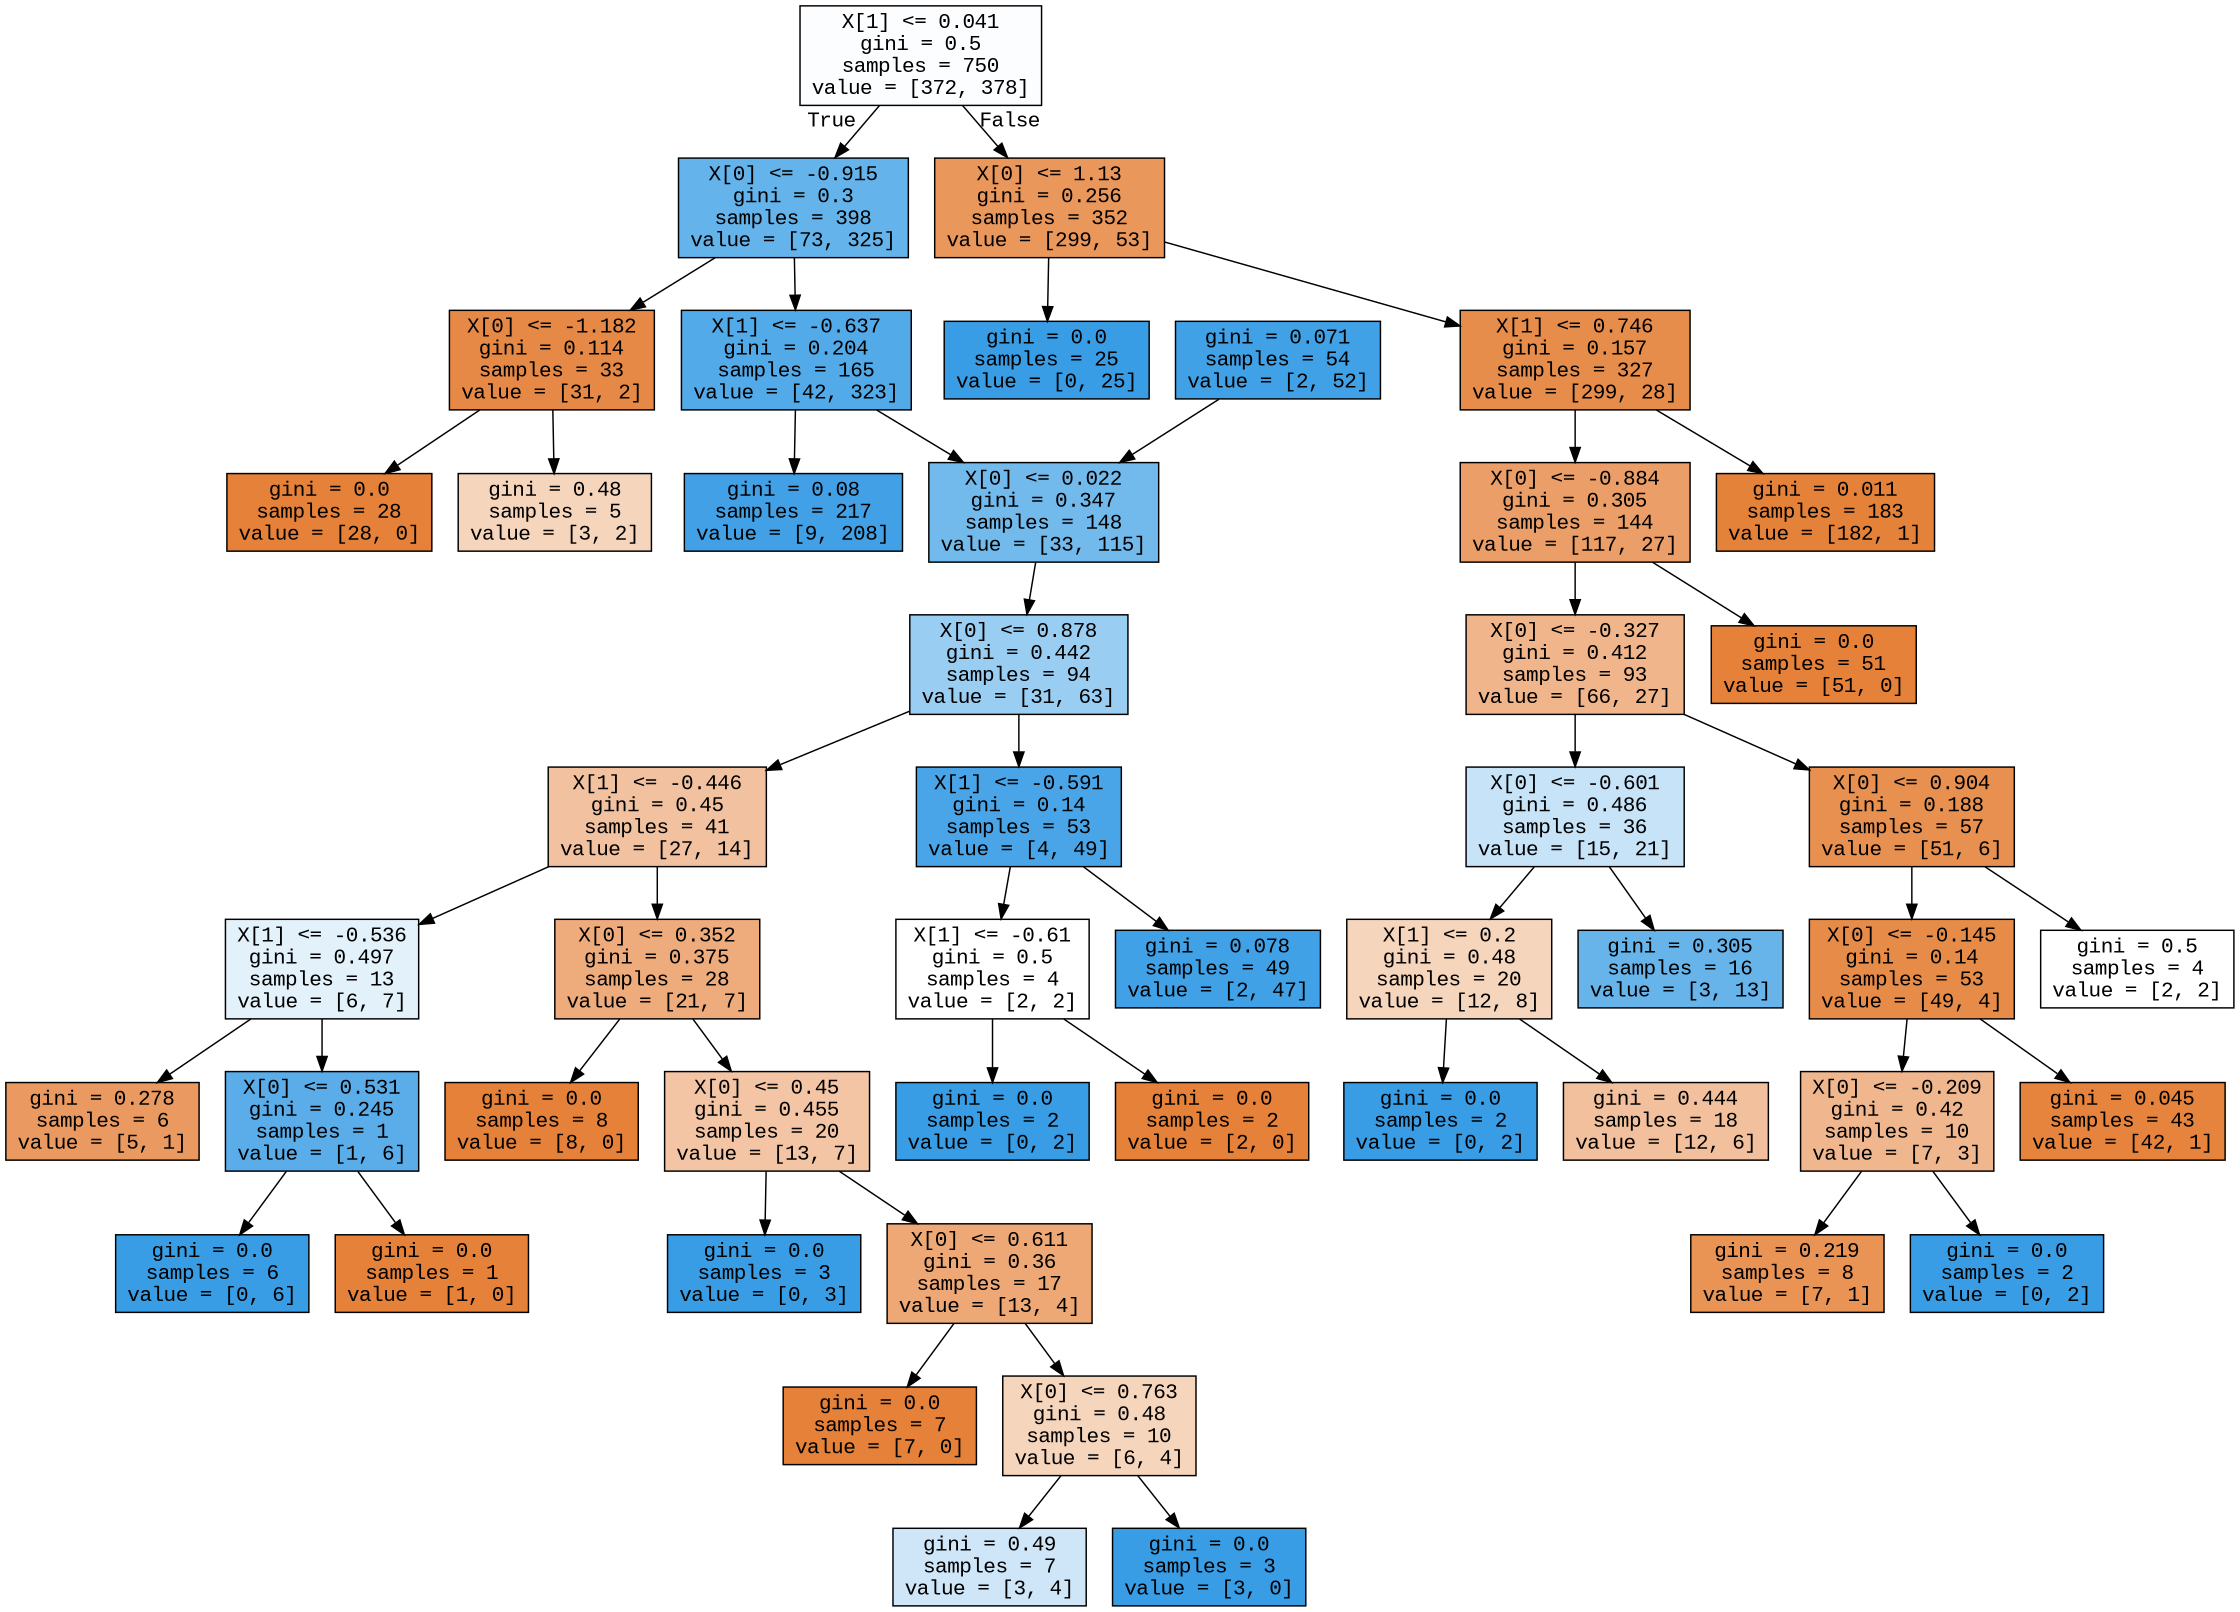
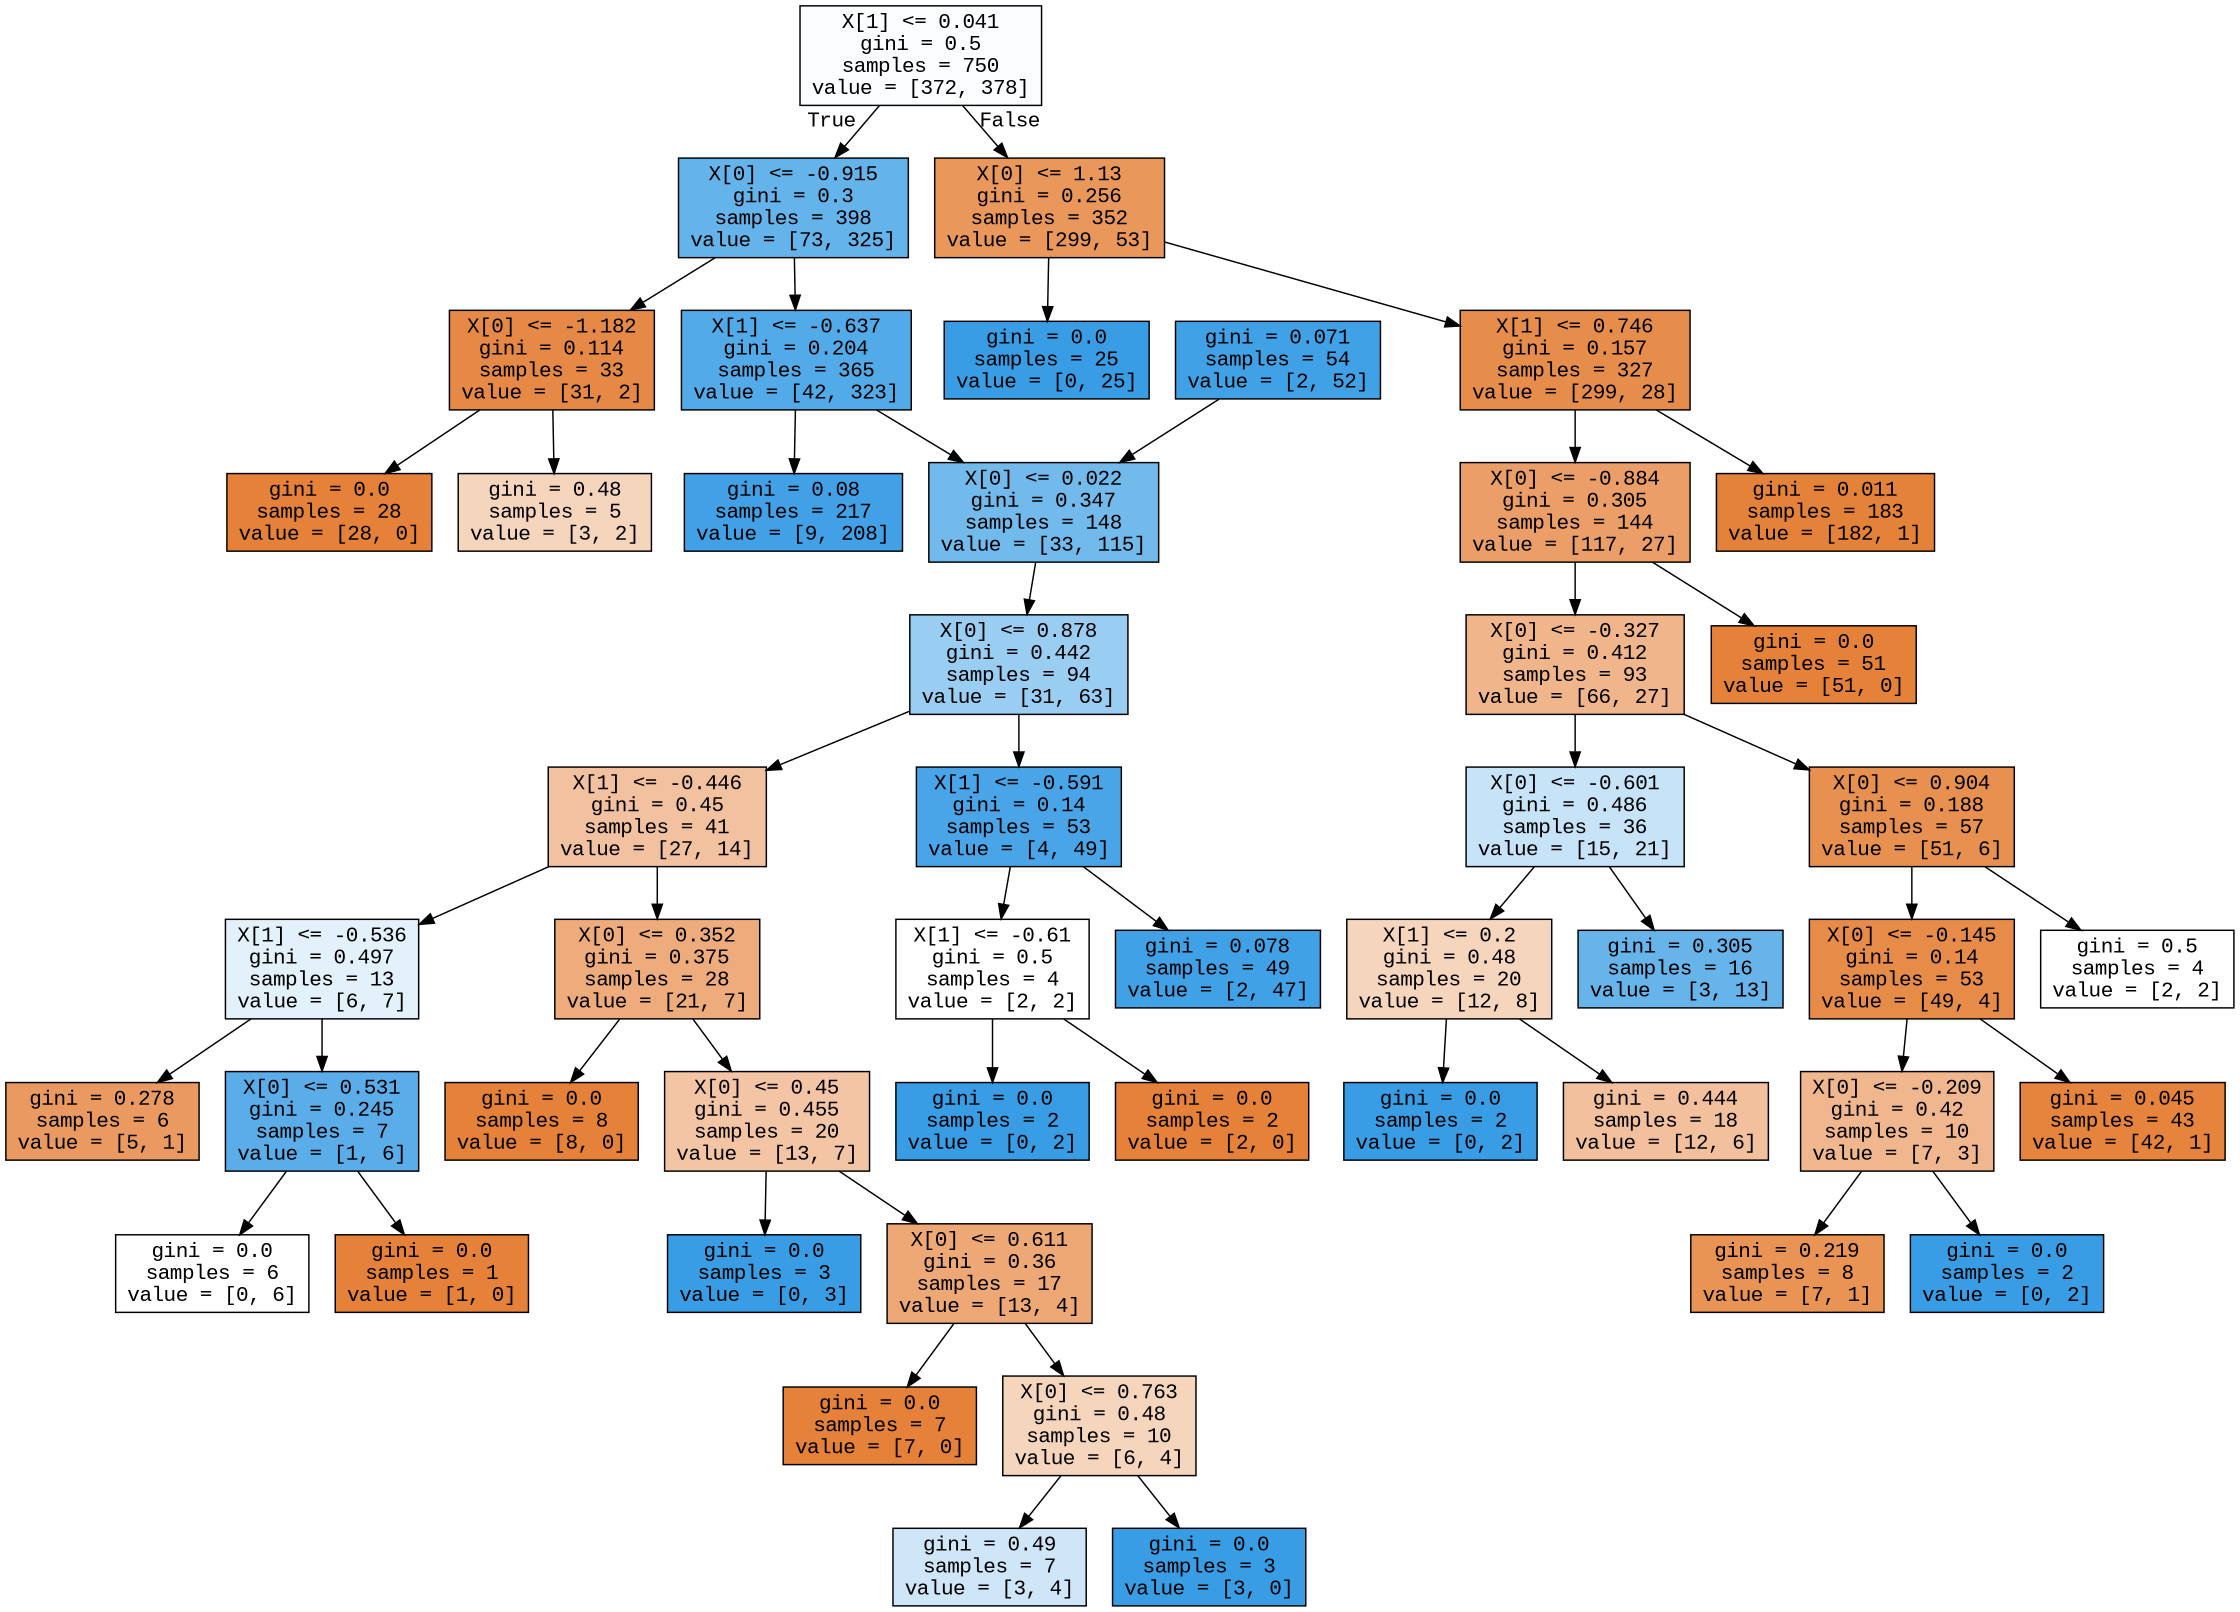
(796, 360) -> (796, 360)
(322, 1121) -> (322, 1121)
(212, 1274) -> (212, 1274)
